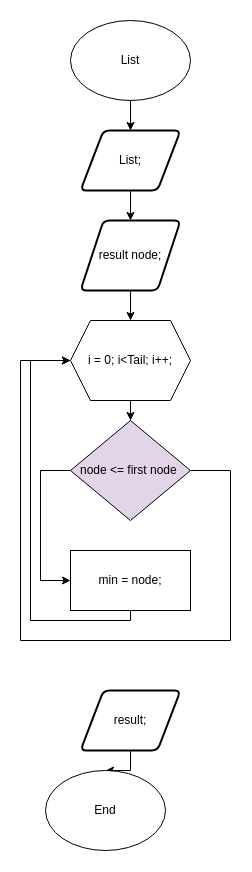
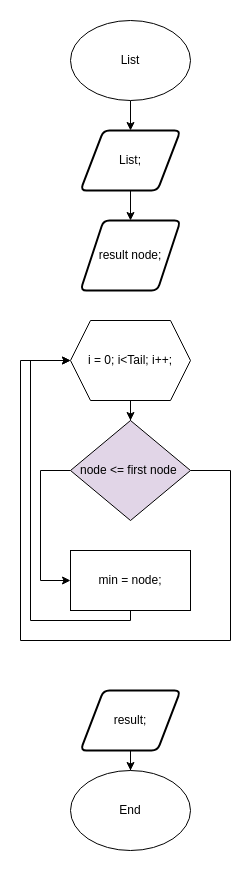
(131, 310) -> none
(106, 811) -> (131, 811)
